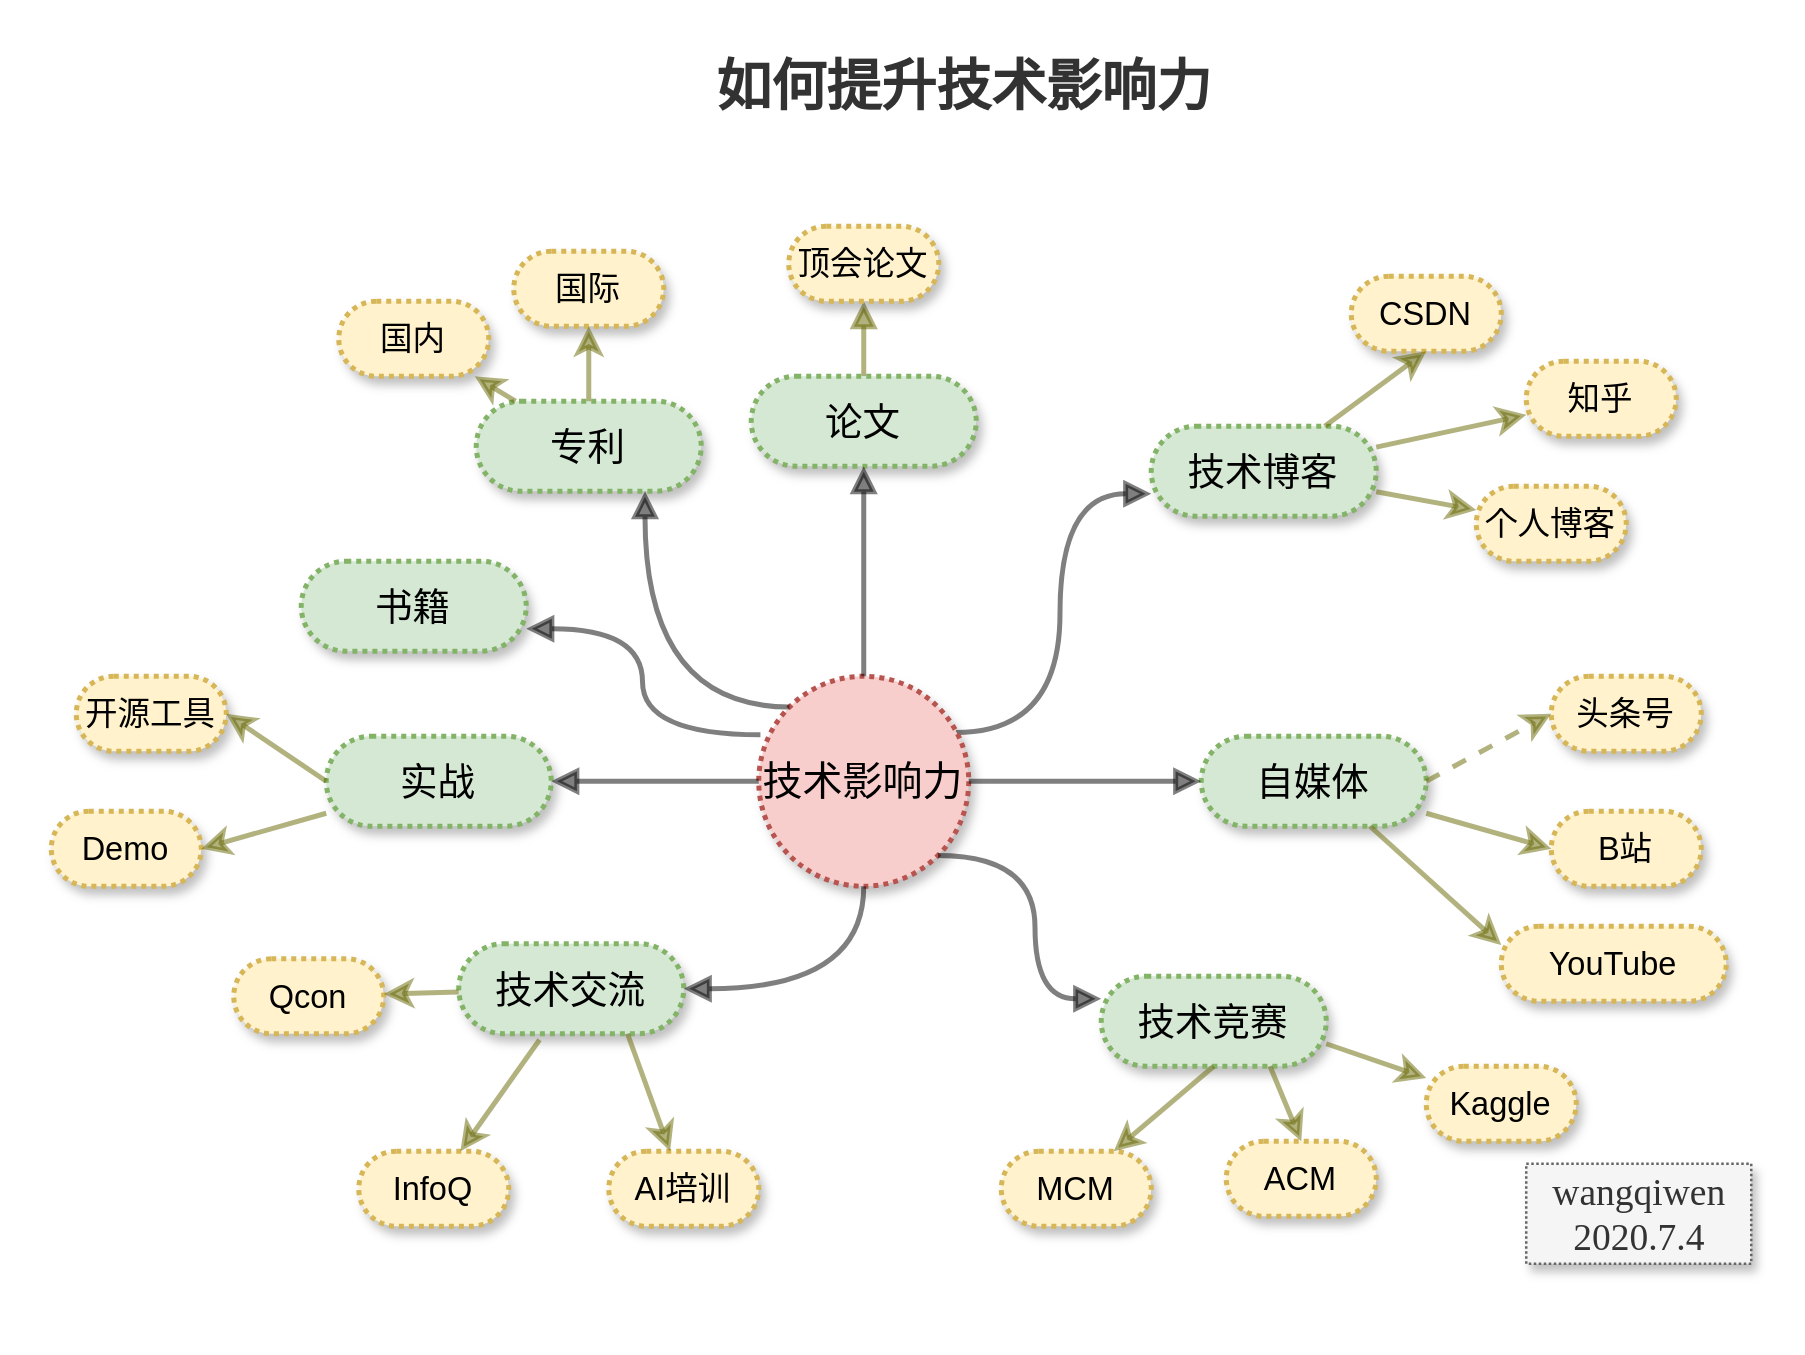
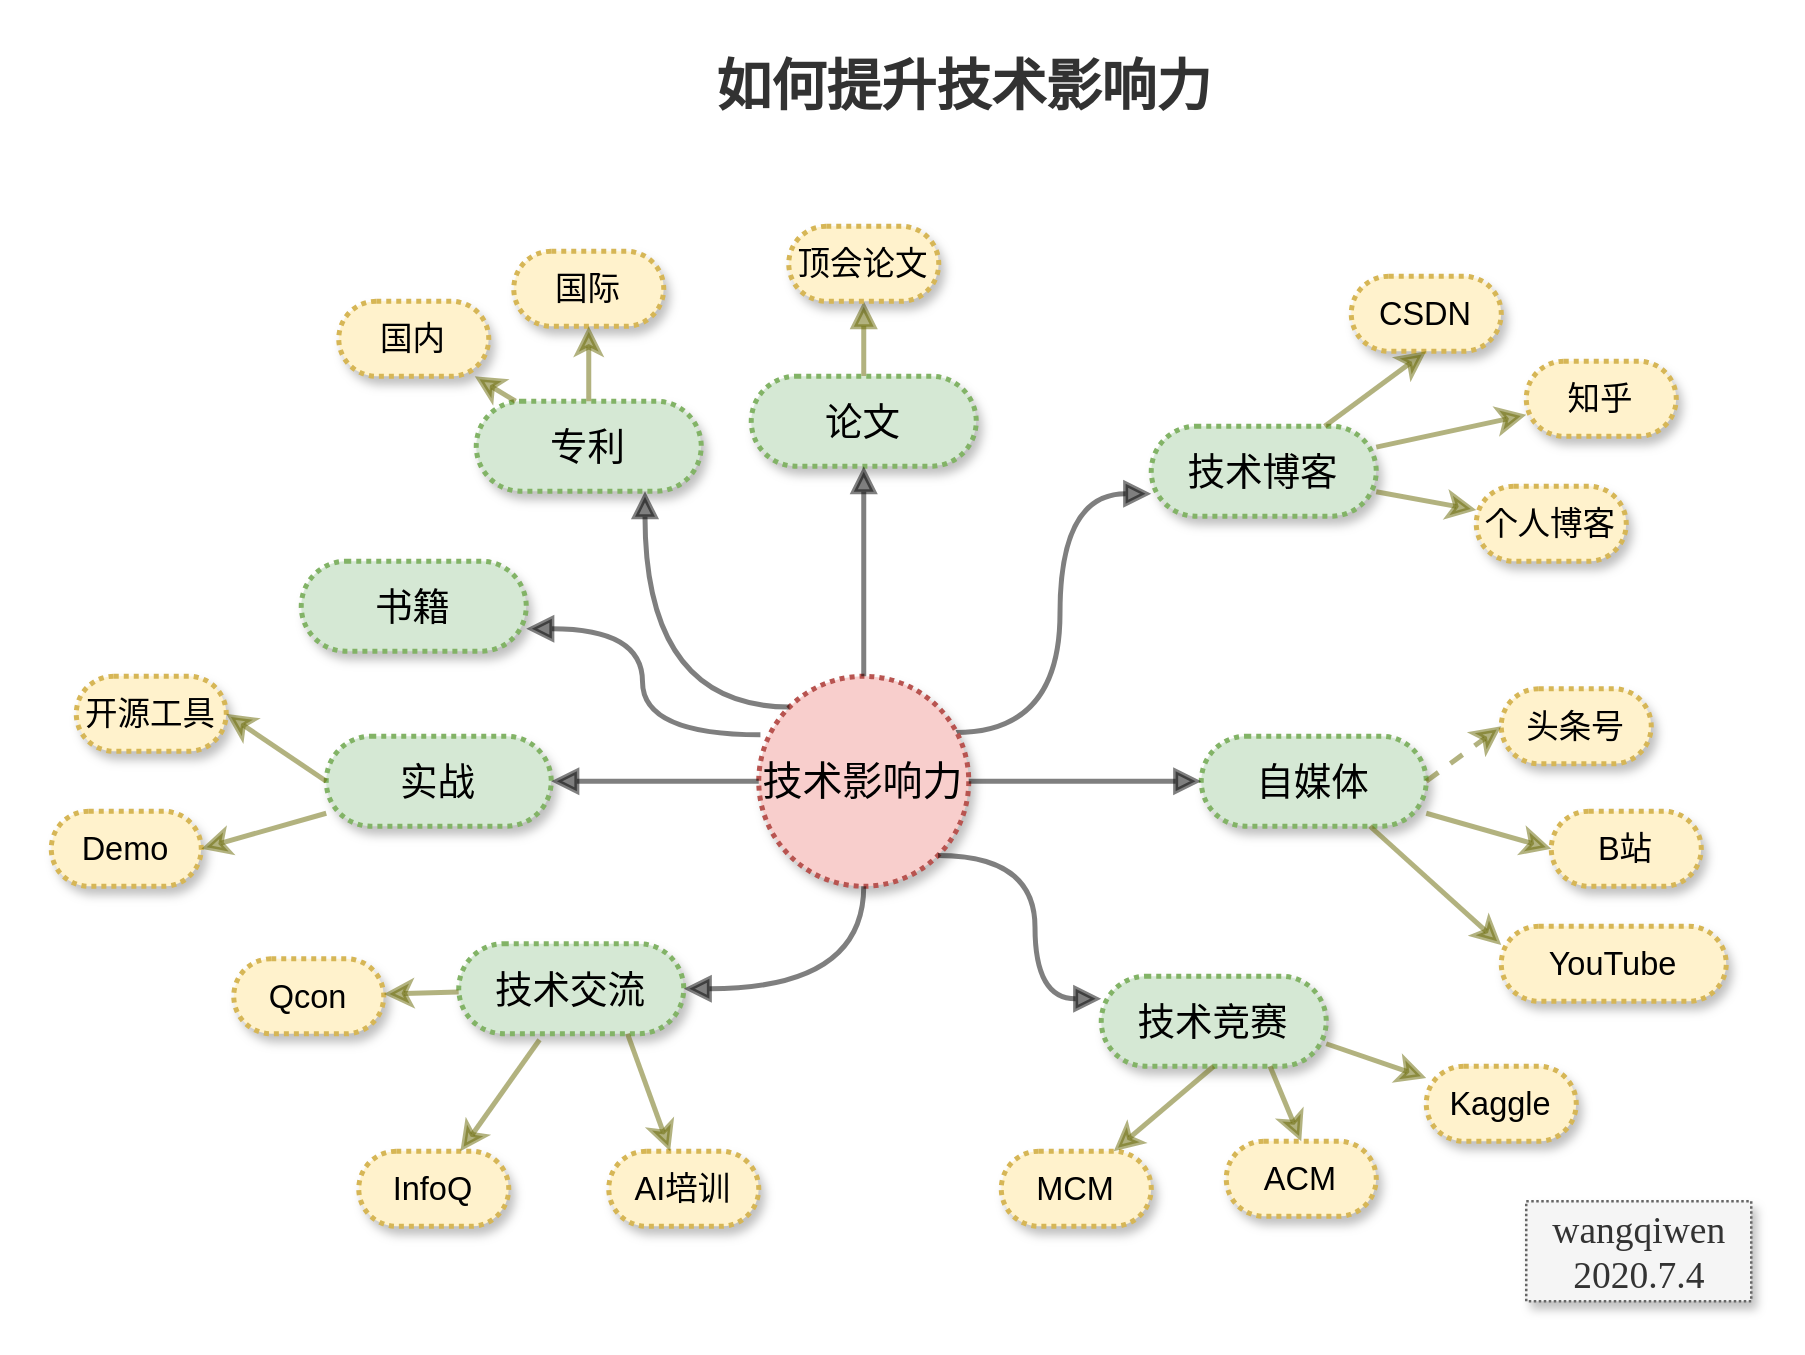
(1626, 714) -> (1576, 726)
(1639, 1214) -> (1639, 1251)
